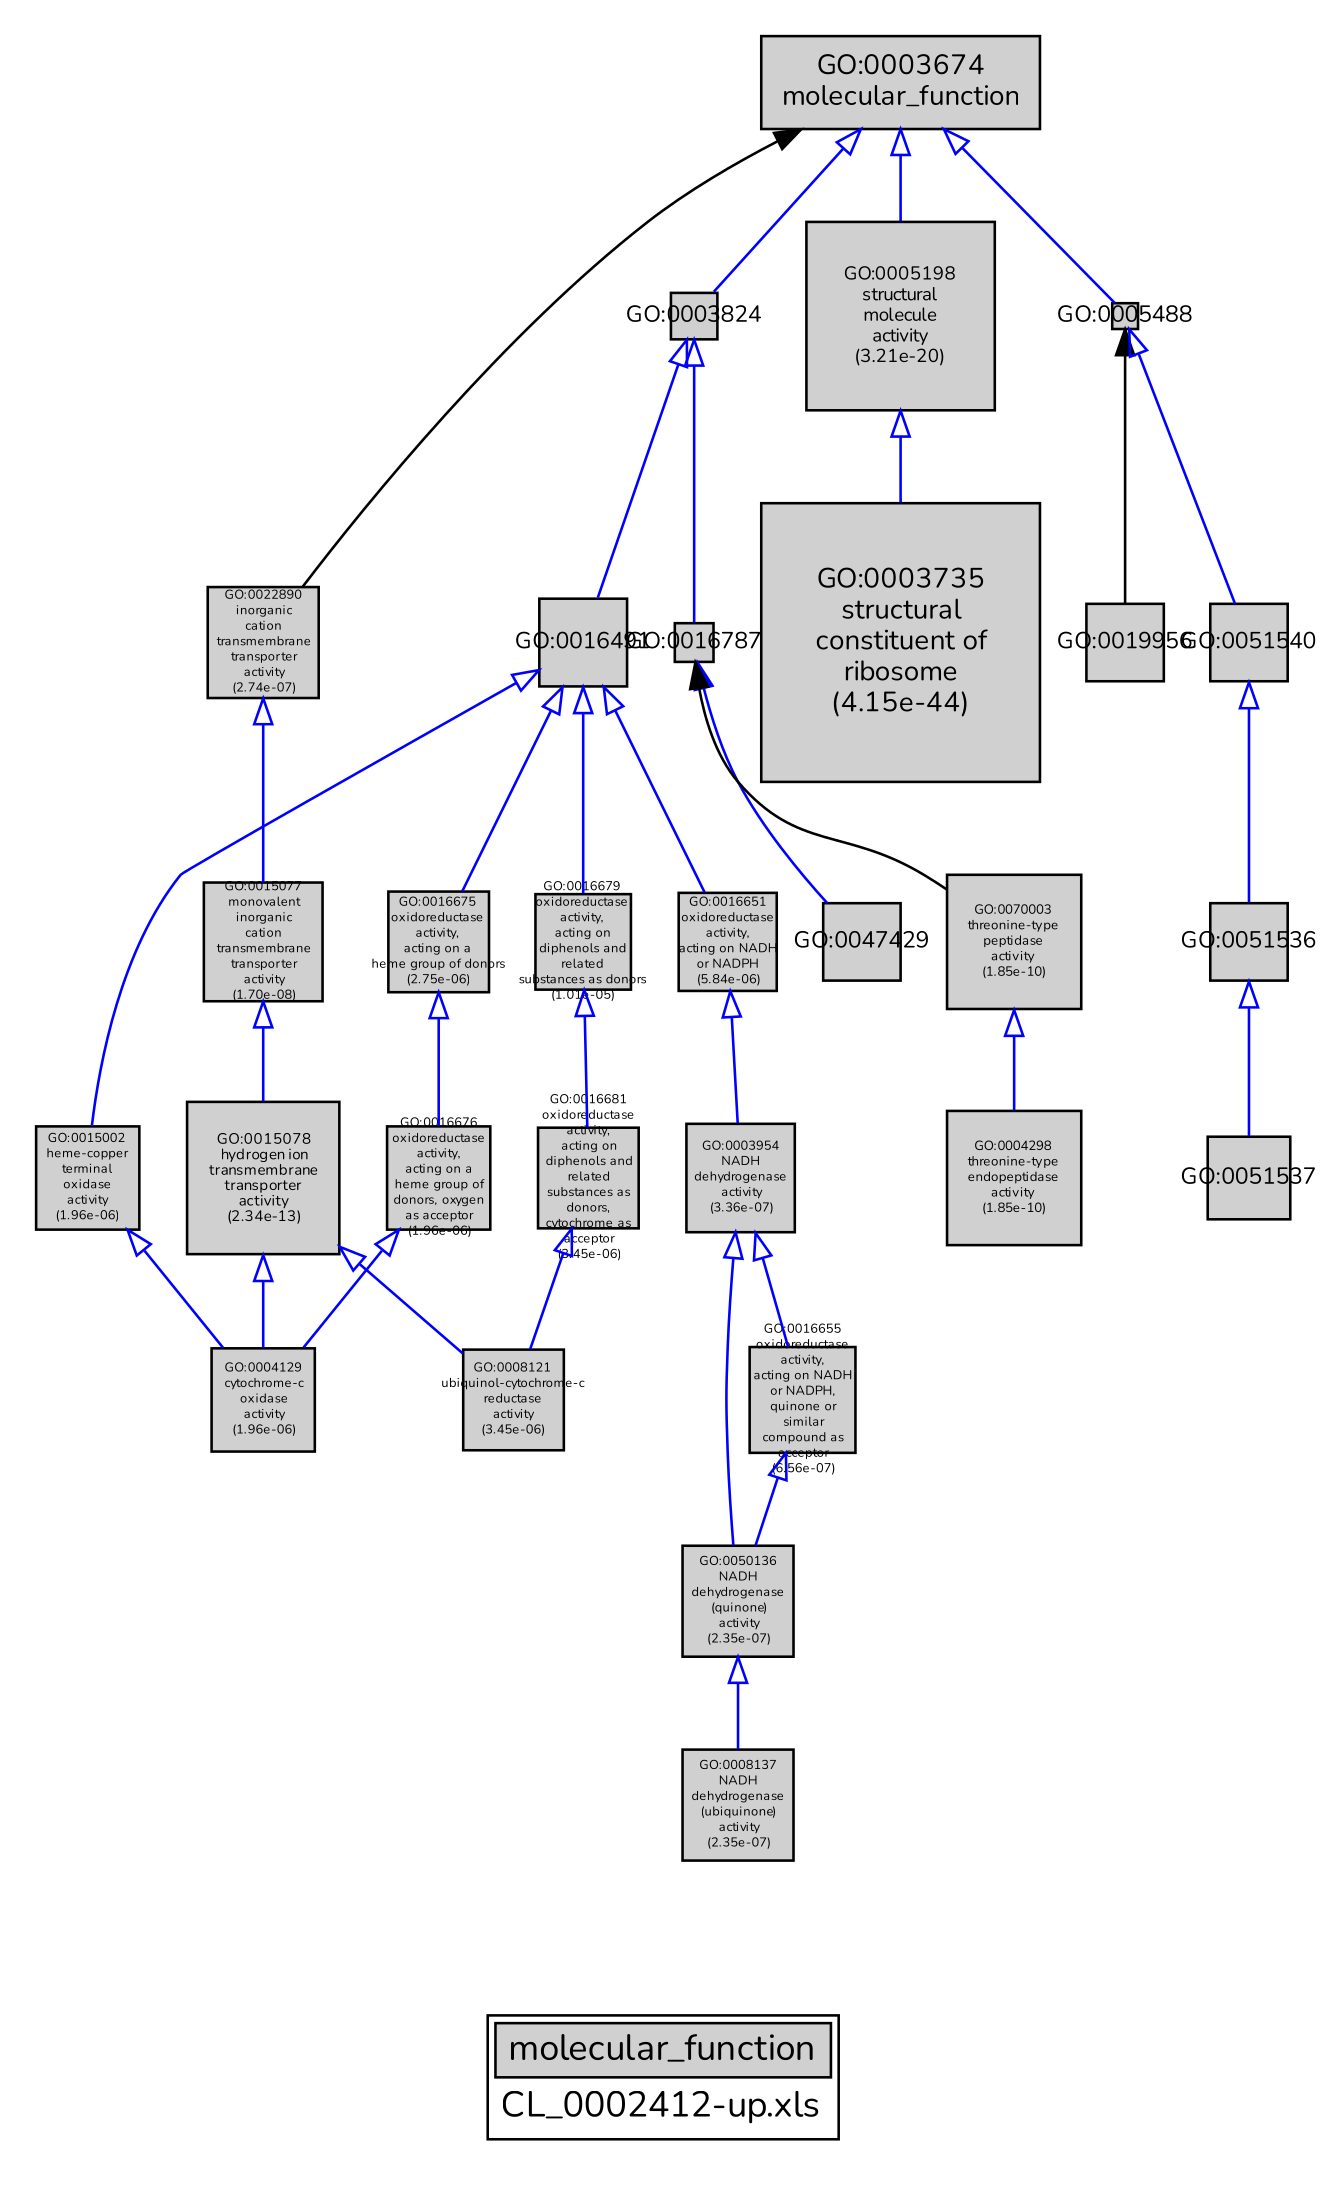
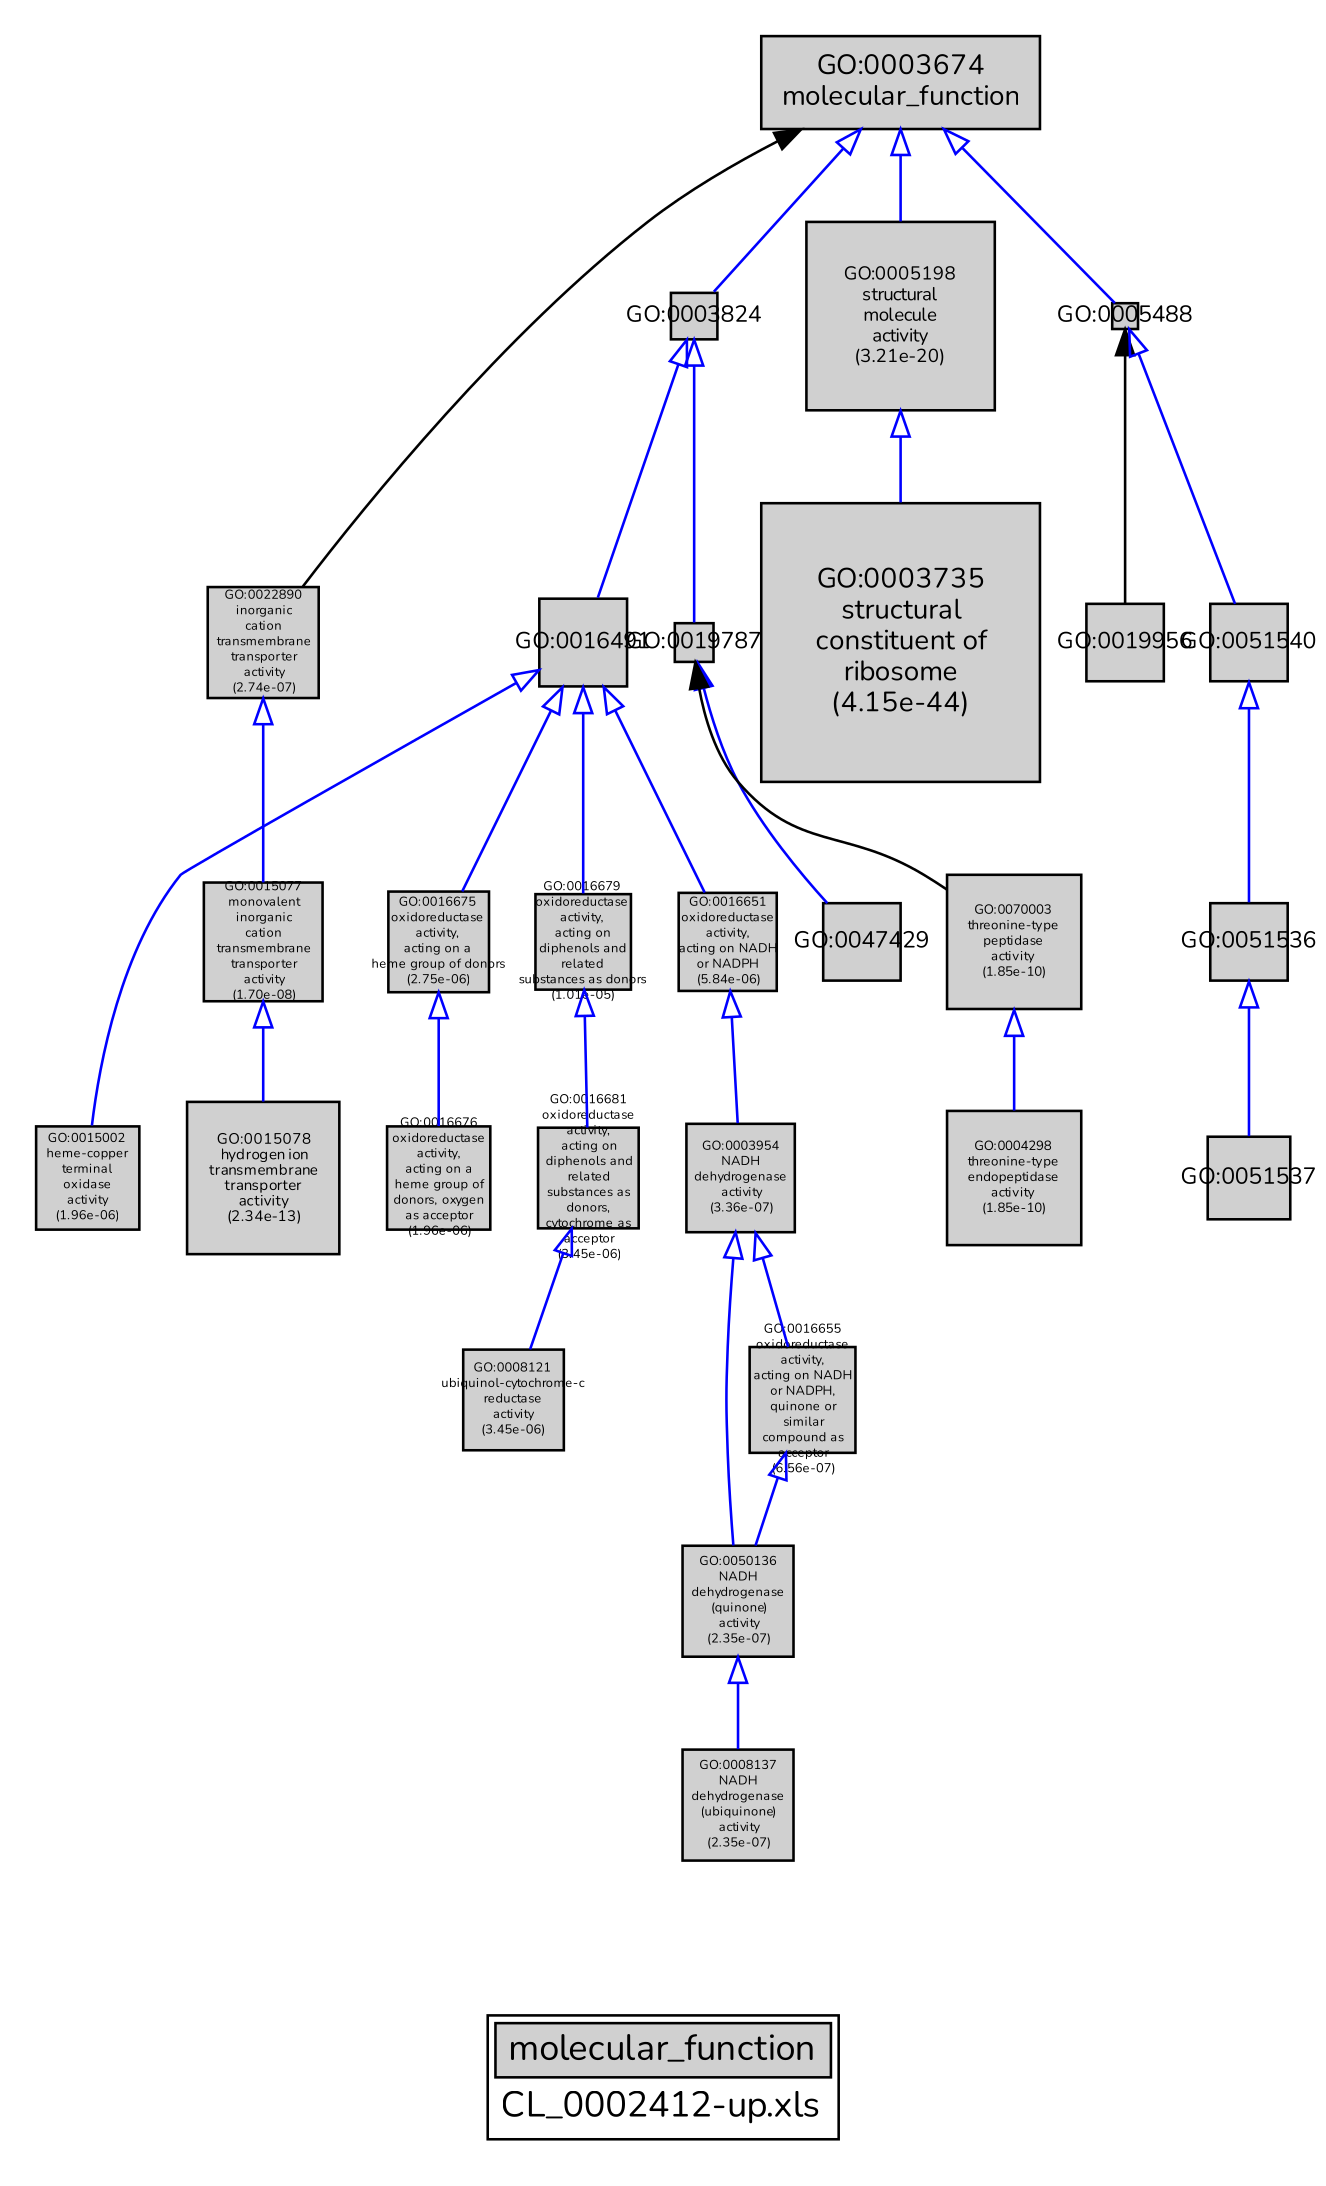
(694, 643) -> (694, 643)
(411, 1309) -> none
(263, 1400) -> none
